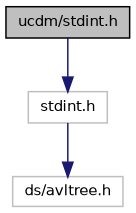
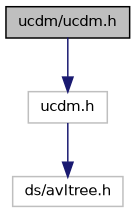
(68, 22) -> (68, 22)
(68, 107) -> (68, 107)
